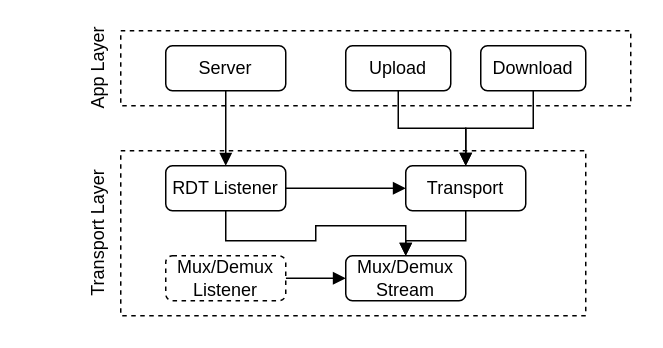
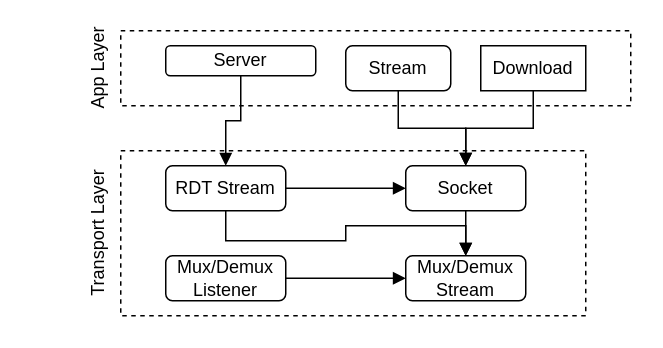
(226, 68) -> (241, 61)
(398, 68) -> (398, 68)
(533, 68) -> (533, 68)
(226, 188) -> (226, 188)
(466, 188) -> (466, 188)
(226, 278) -> (226, 278)
(406, 278) -> (466, 278)
